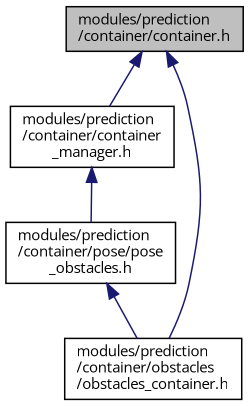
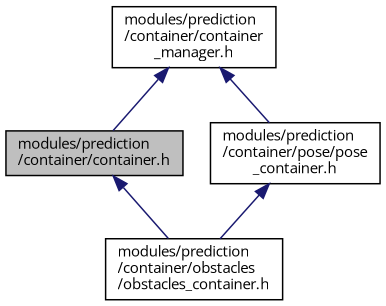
(122, 86) -> (136, 105)
(91, 253) -> (295, 153)
